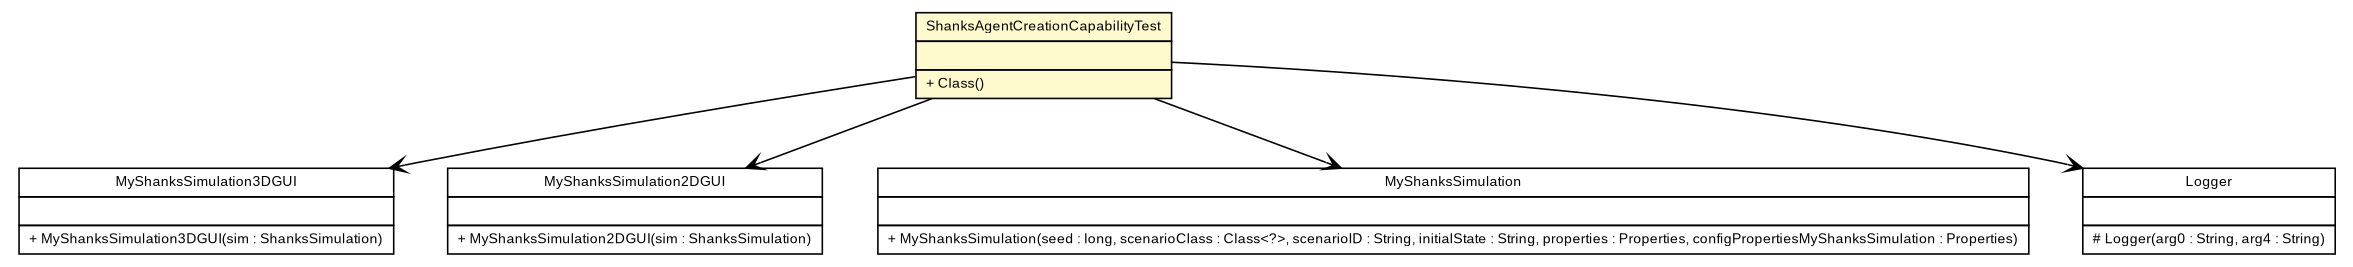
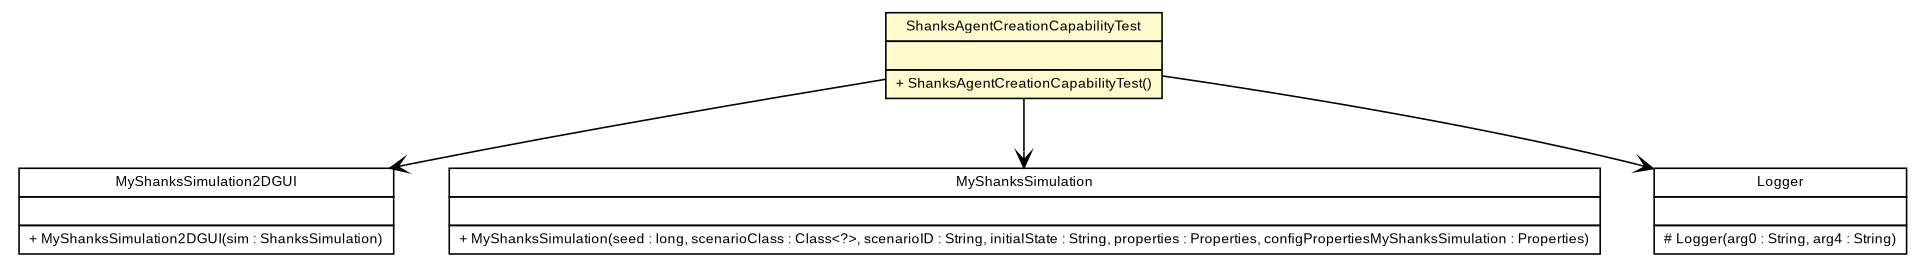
(956, 83) -> (1024, 83)
(206, 211) -> none
